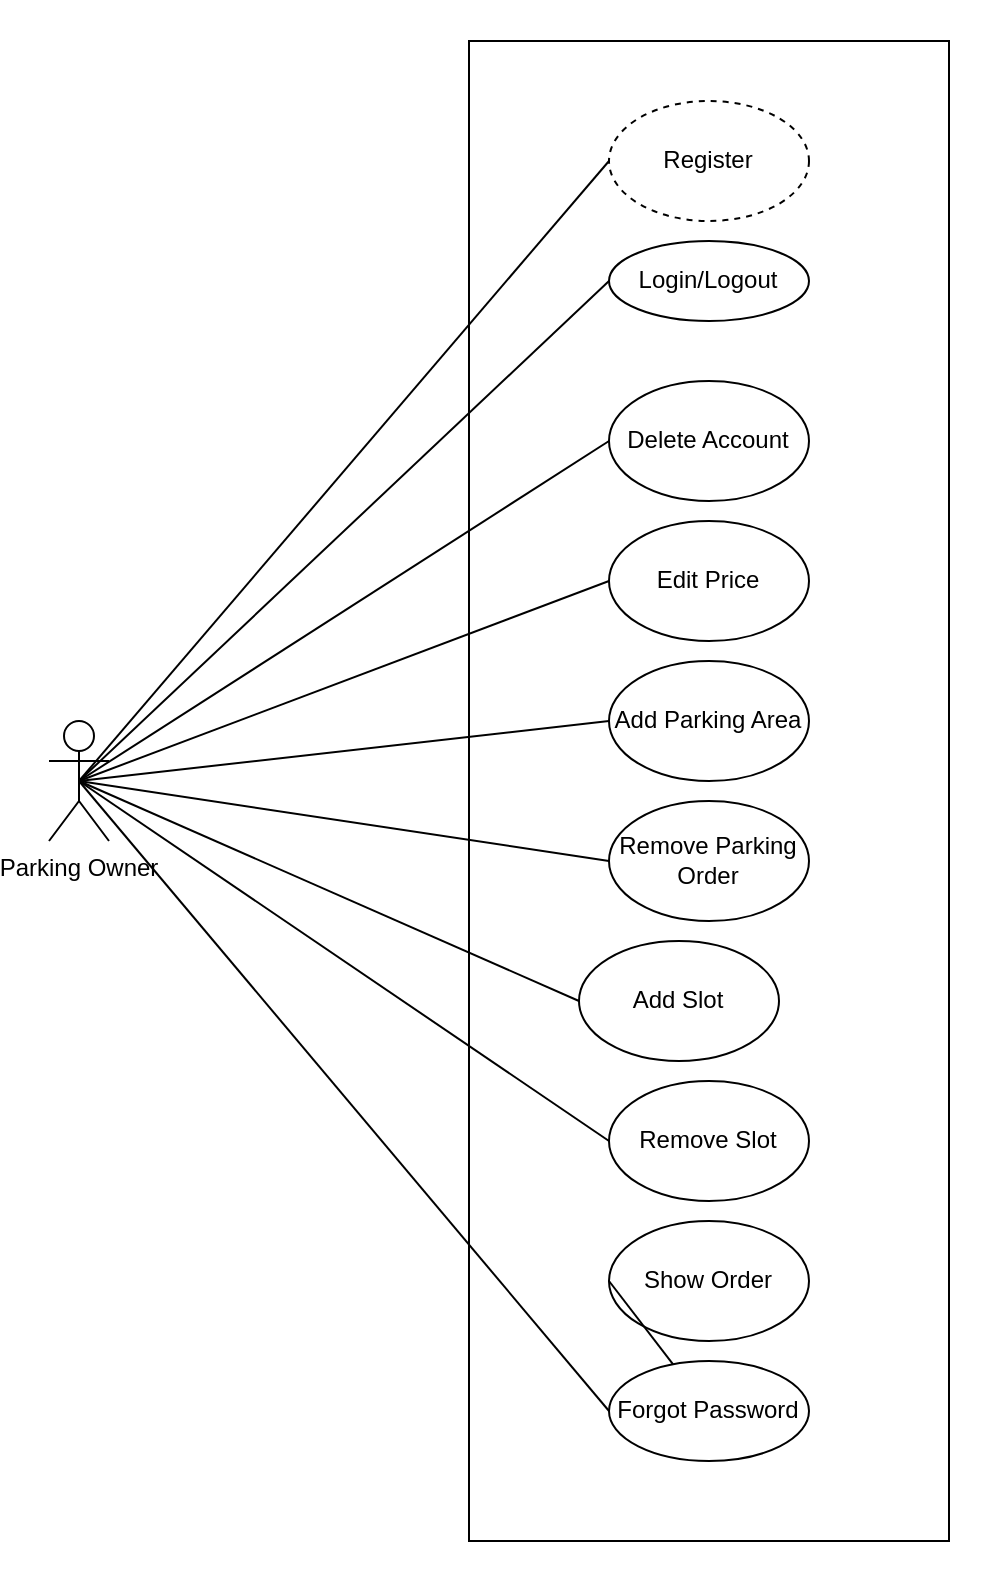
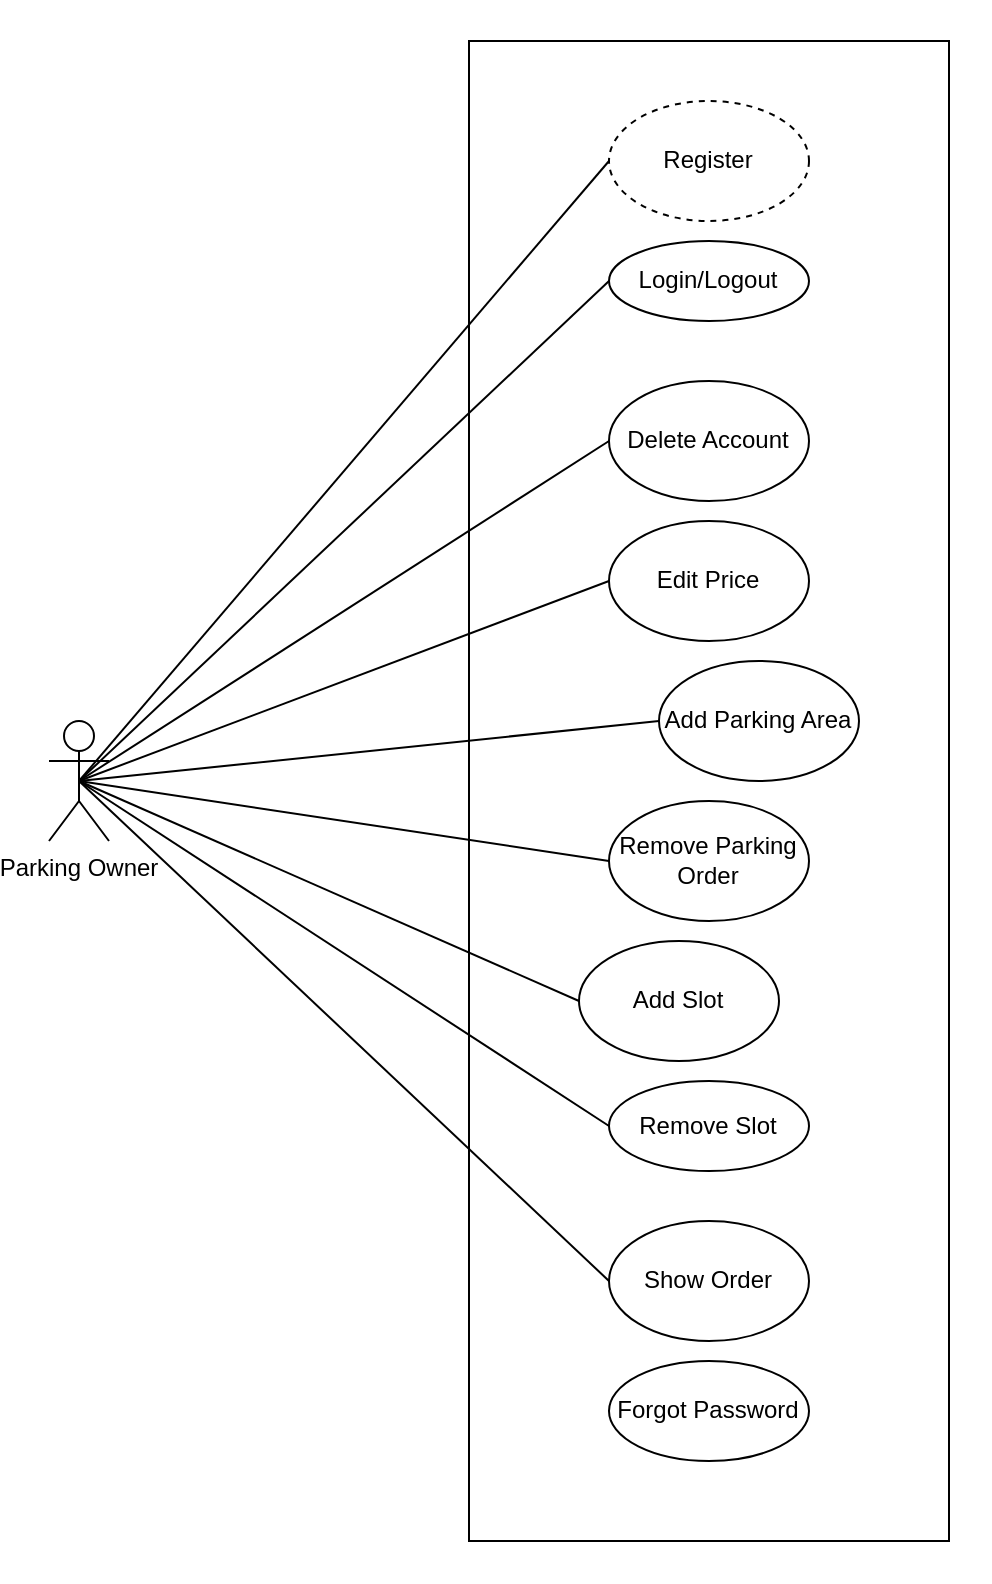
(709, 721) -> (759, 721)
(279, 1019) -> none
(709, 1141) -> (709, 1126)
(641, 1322) -> (283, 973)
